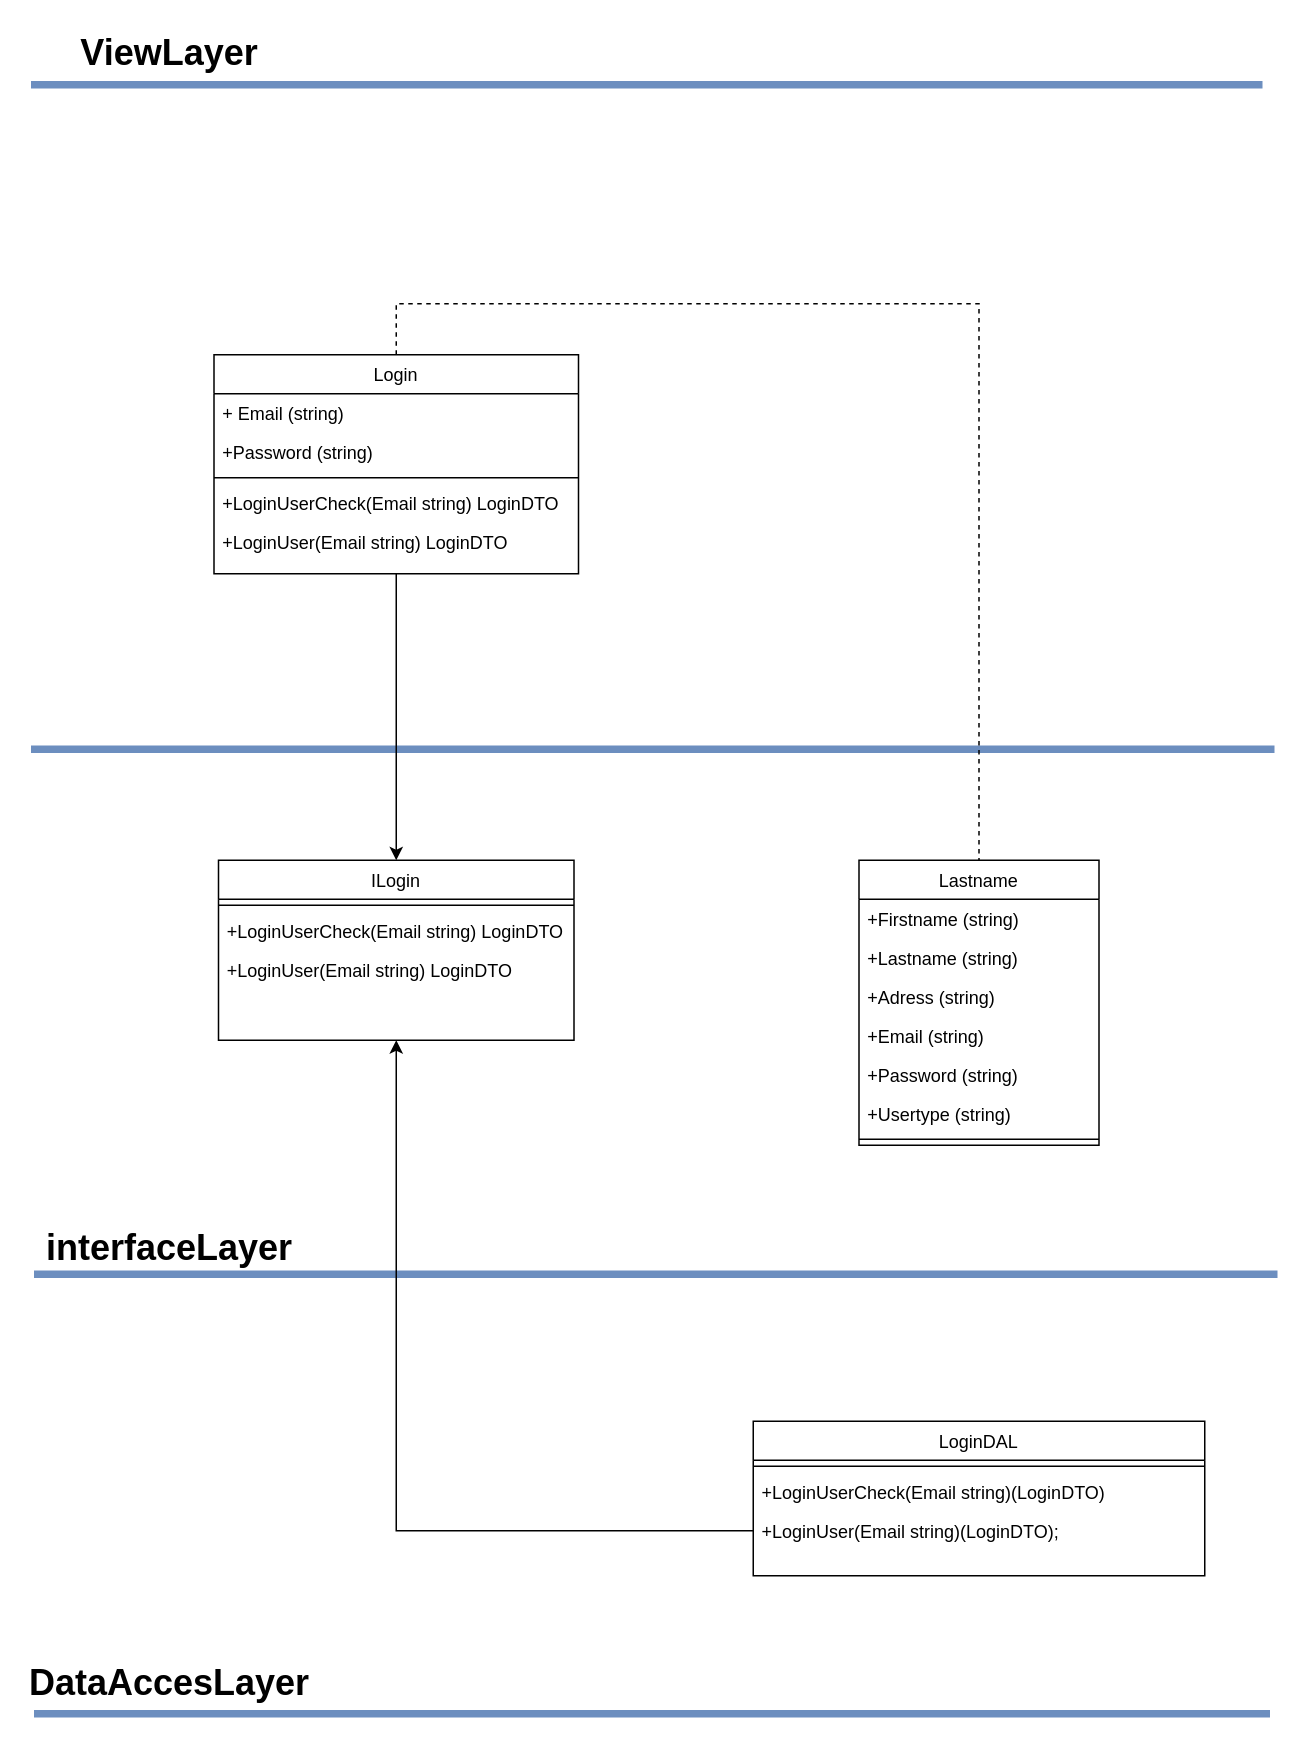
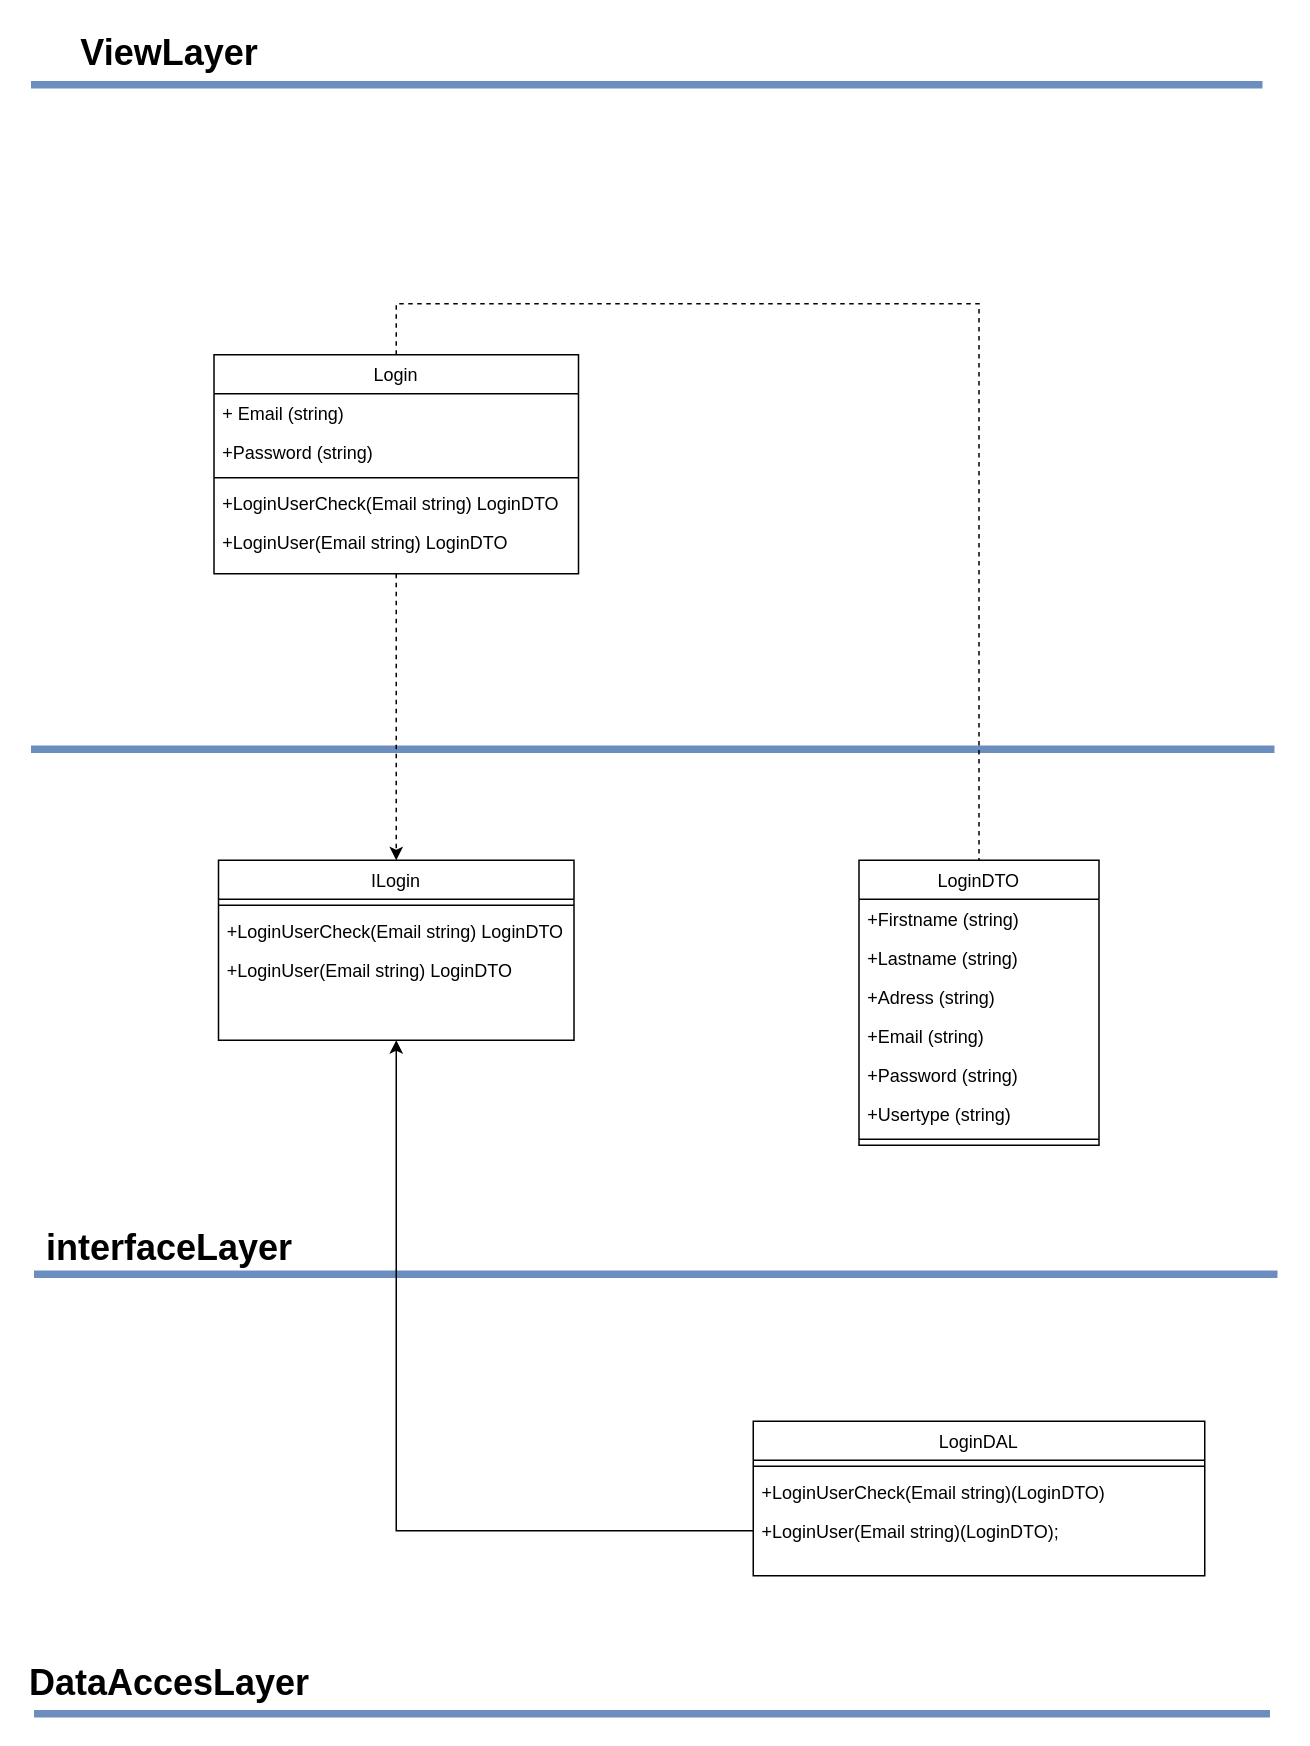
(396, 713) -> (396, 713)
(978, 881) -> (978, 881)
